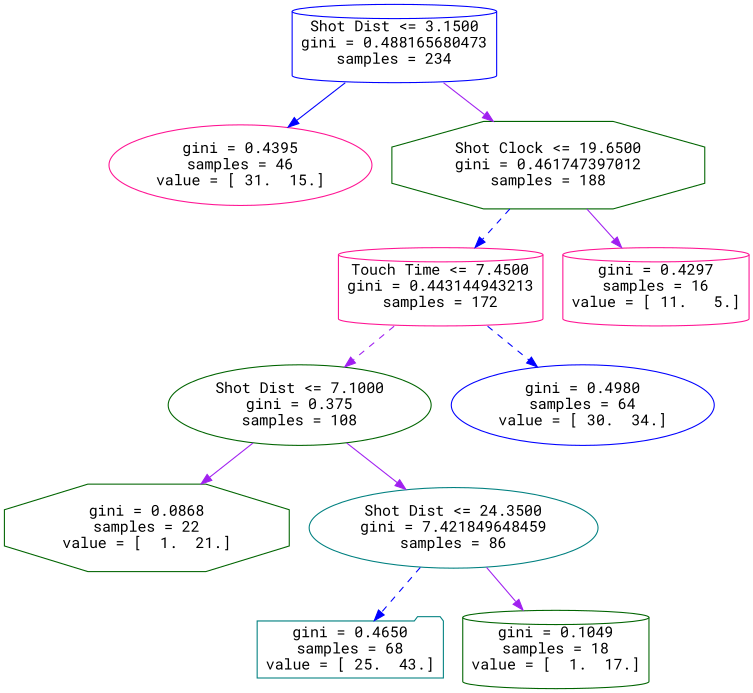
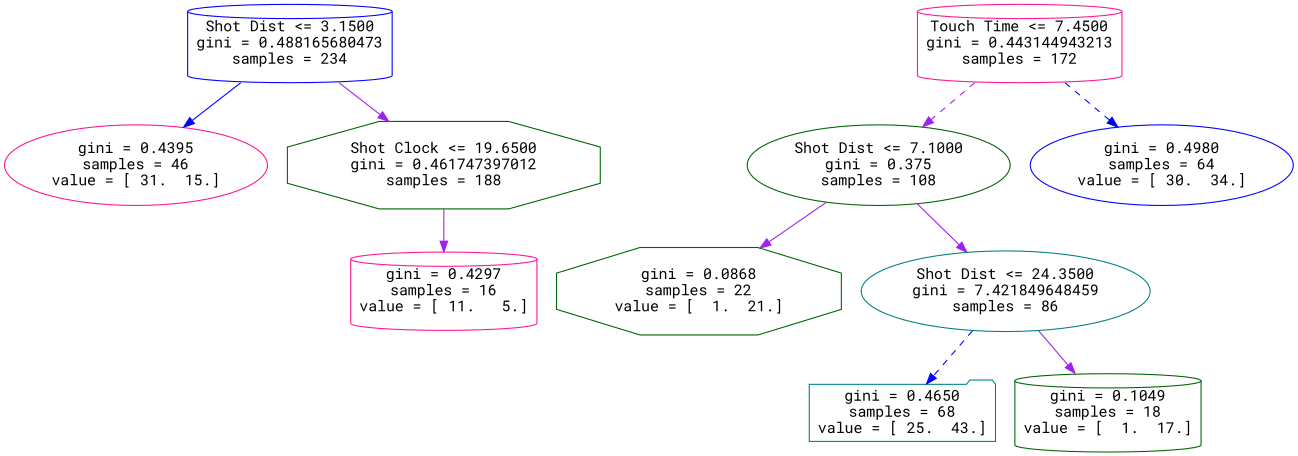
(496, 224) -> none
